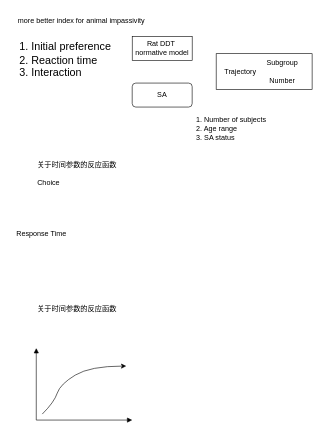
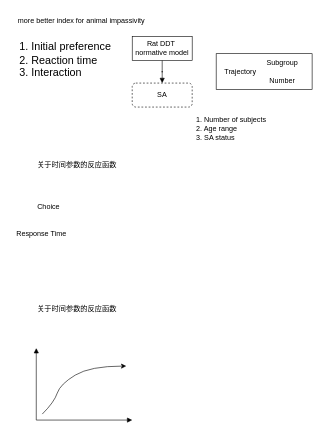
none -> (162, 72)
(162, 95) -> (162, 95)
(54, 183) -> (54, 207)
